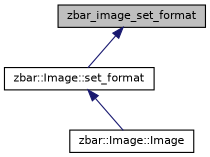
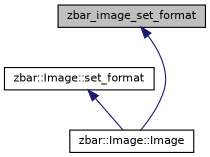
(102, 52) -> (165, 84)
